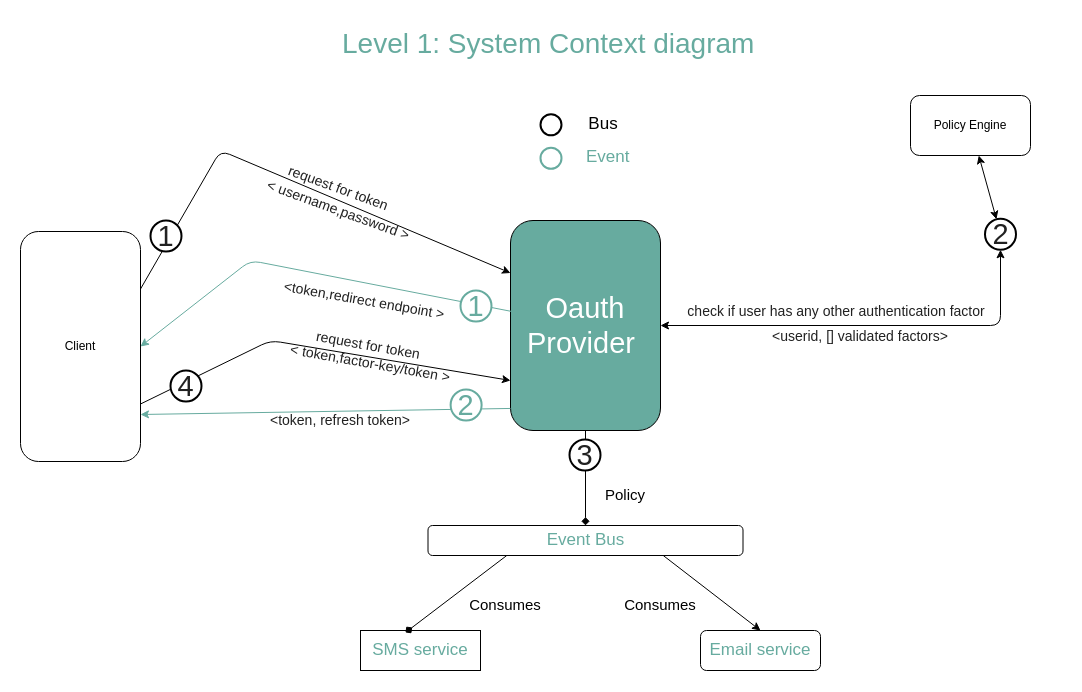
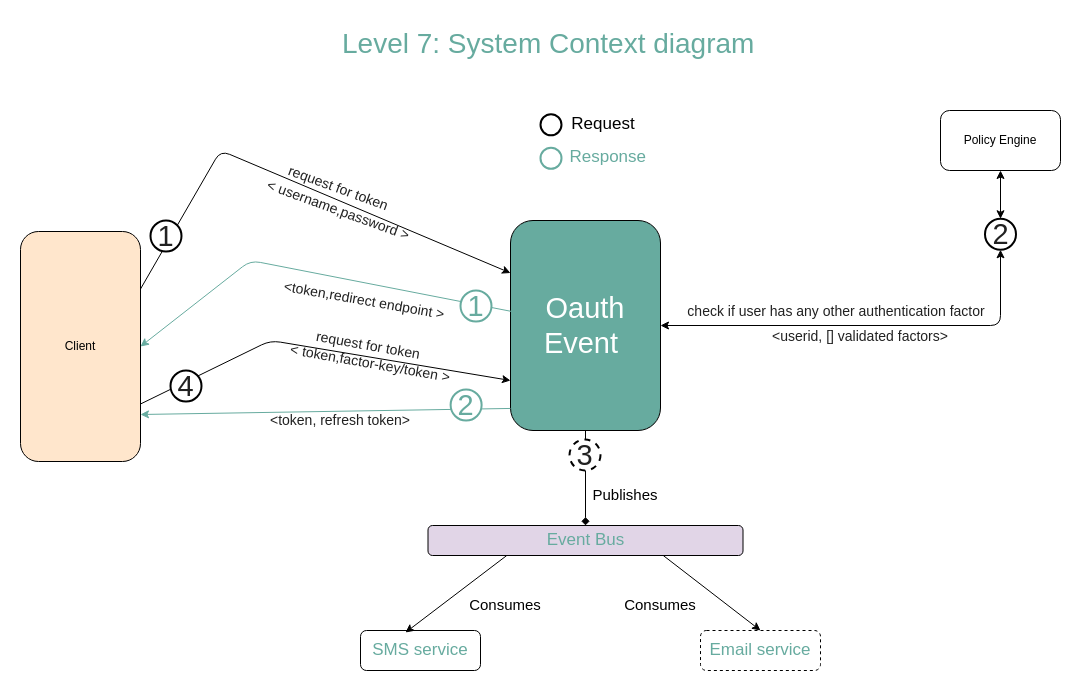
(560, 44) -> (560, 44)
(604, 120) -> (604, 120)
(971, 126) -> (1001, 141)
(604, 153) -> (604, 153)
(586, 326) -> (586, 326)
(81, 347) -> (81, 347)
(585, 455) -> (585, 455)
(626, 491) -> (626, 491)
(586, 541) -> (586, 541)
(412, 627) -> (412, 627)
(421, 651) -> (421, 651)
(761, 651) -> (761, 651)
